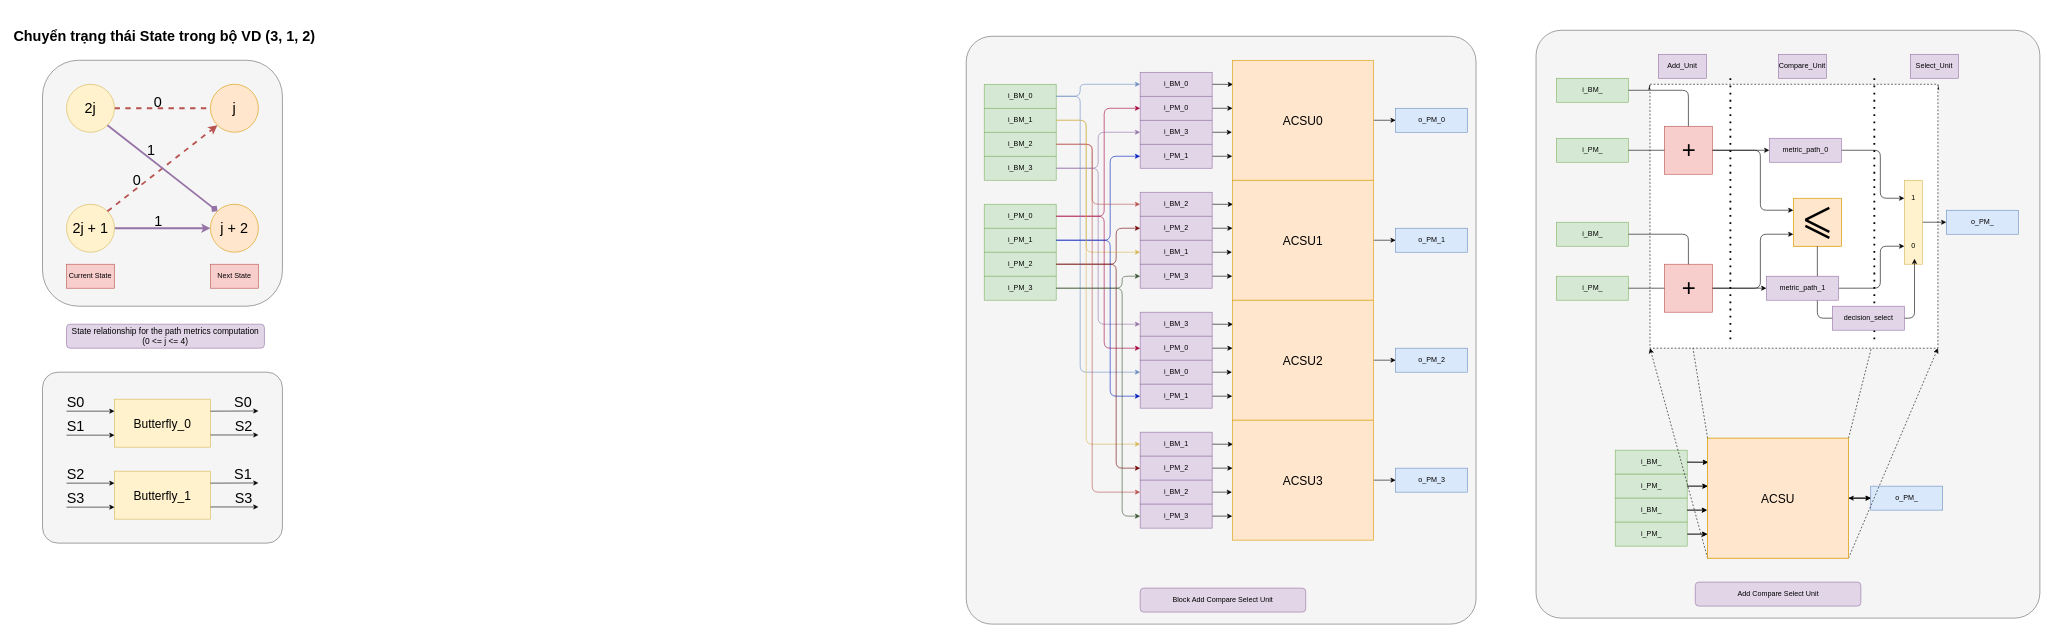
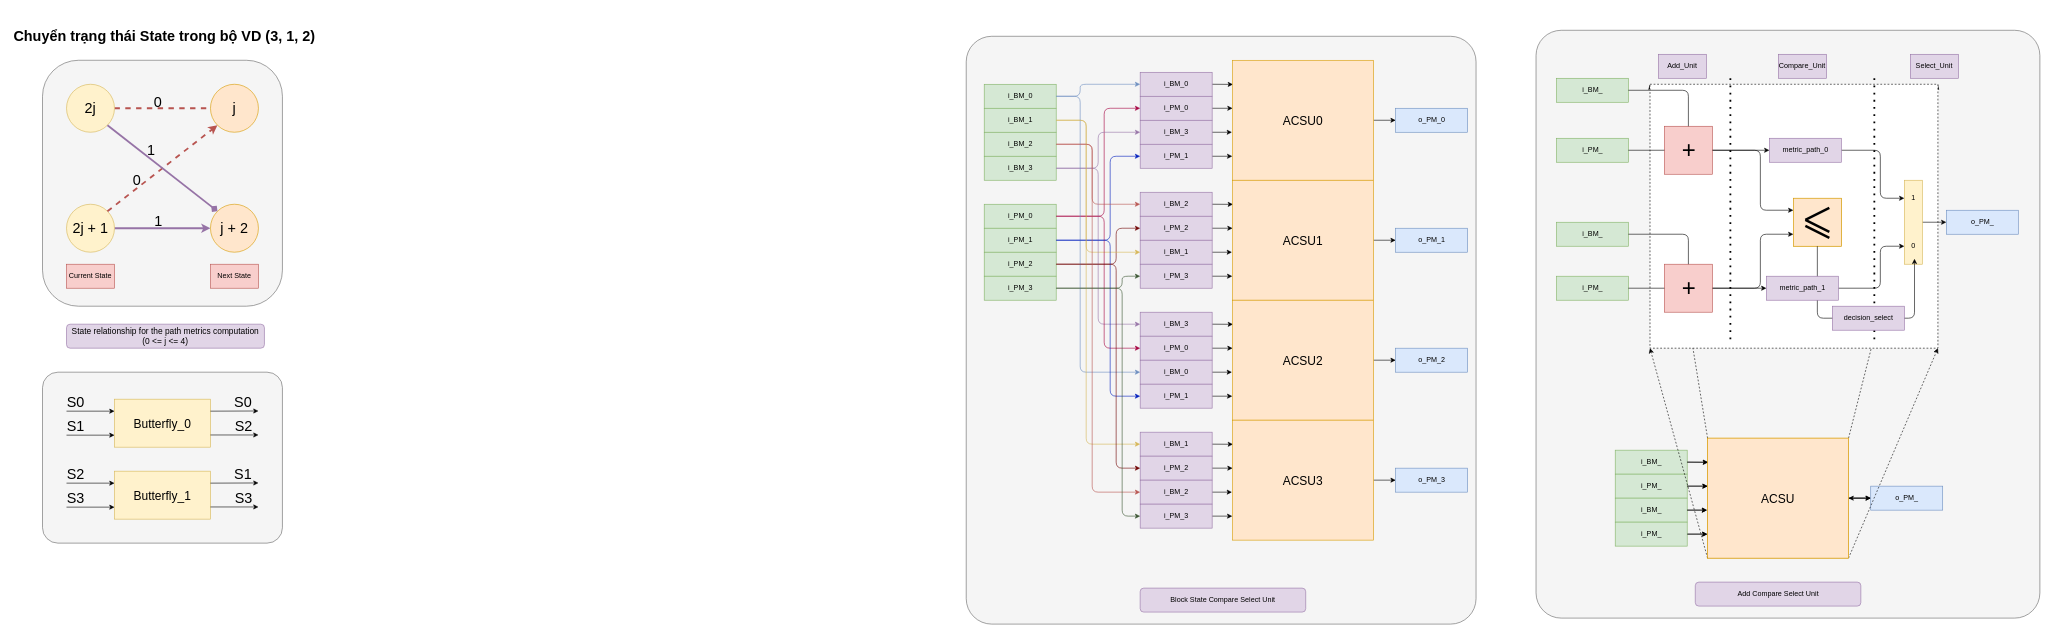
(1223, 600) -> (1223, 600)
